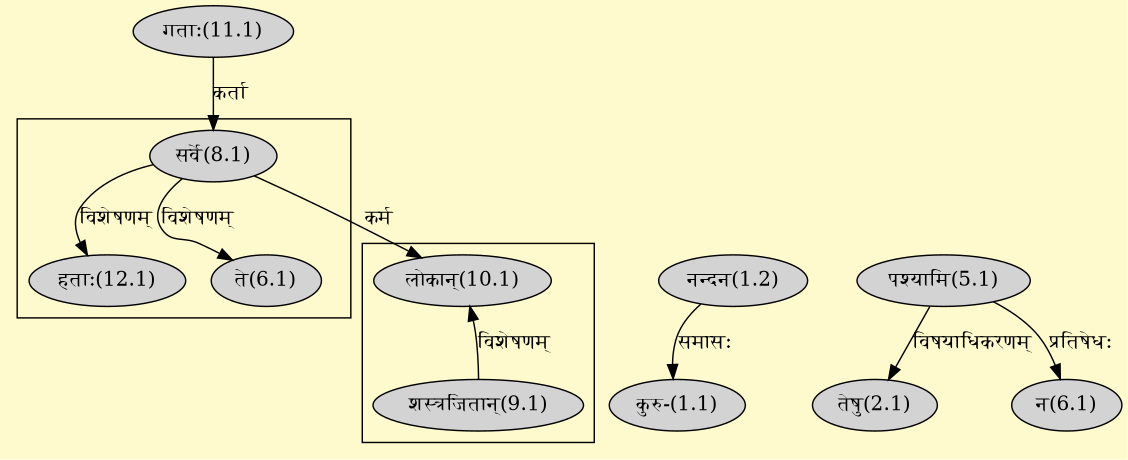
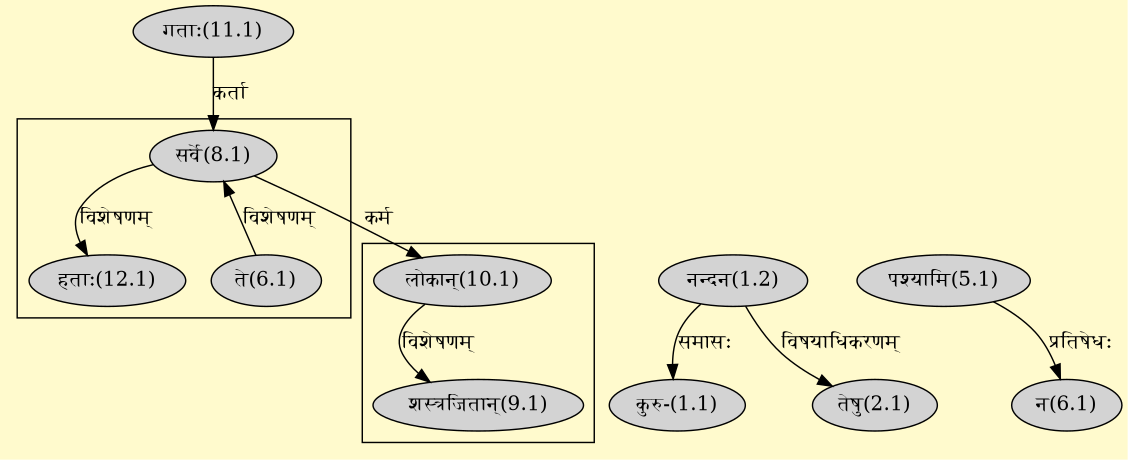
(163, 231) -> (243, 225)
(913, 337) -> (777, 349)
(477, 350) -> (400, 337)
